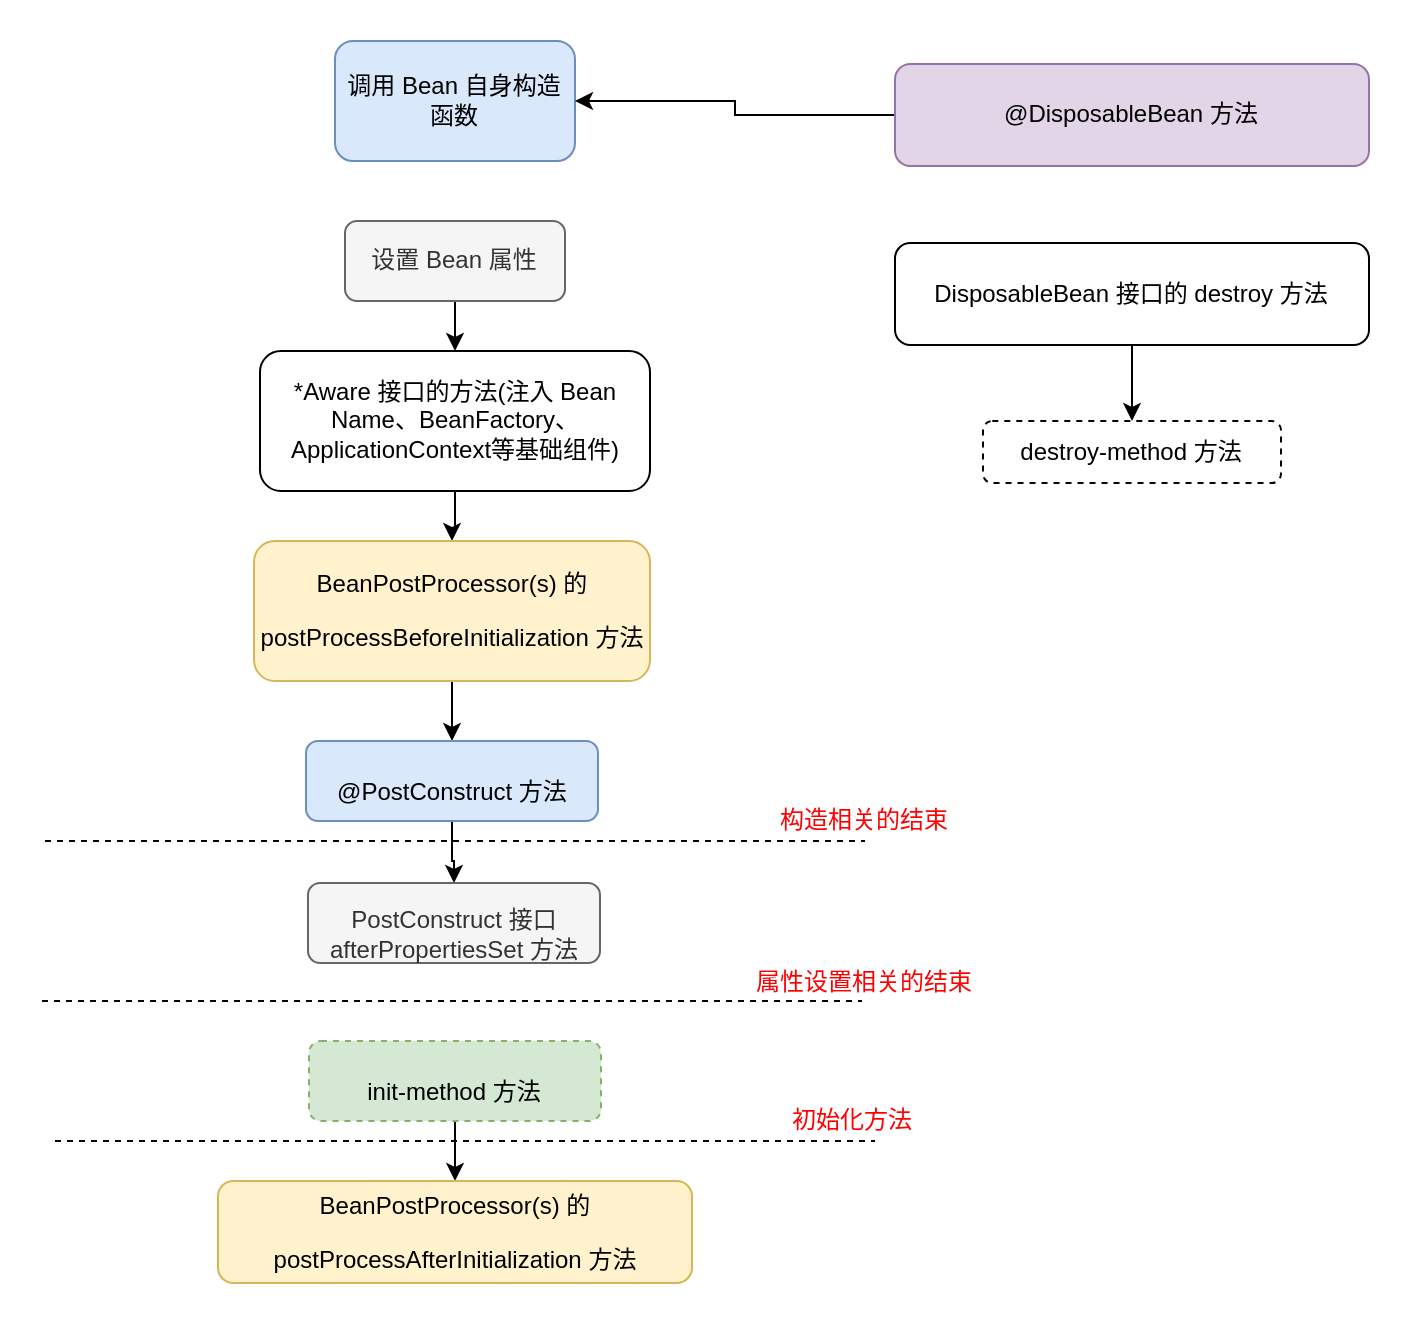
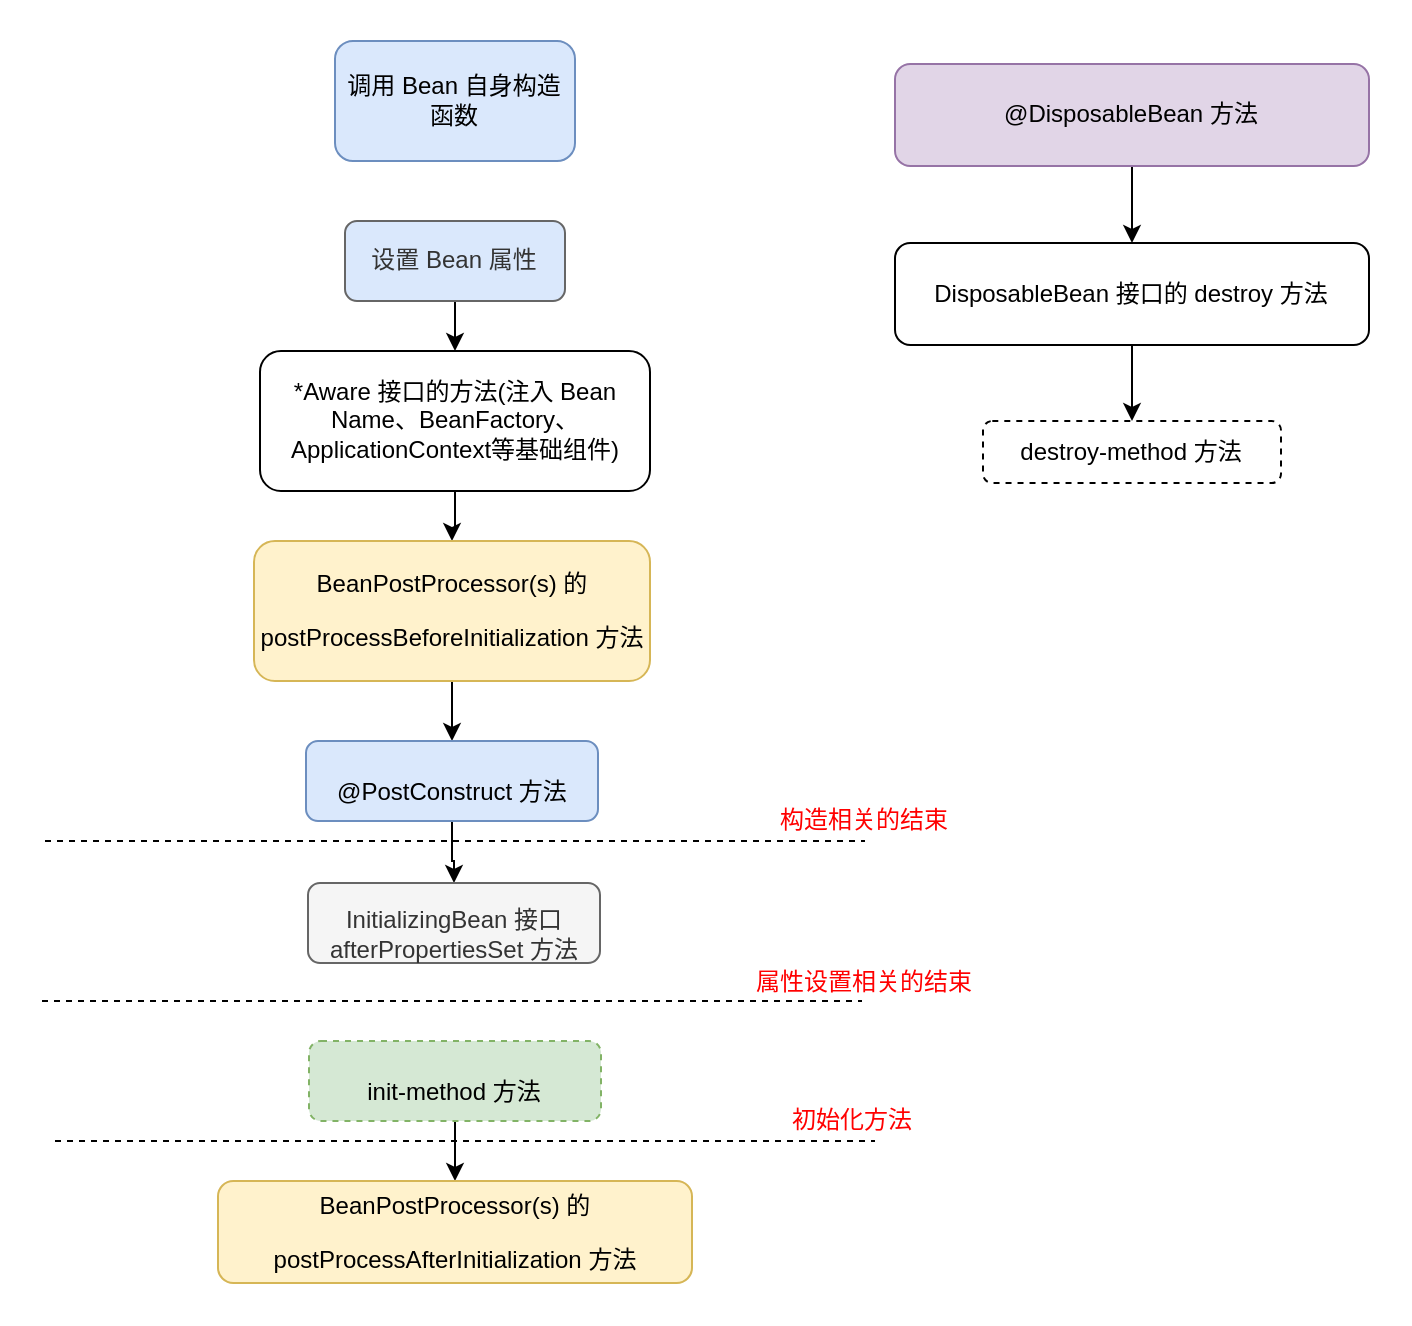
(735, 115) -> (1132, 201)
(455, 261) -> (455, 261)
(455, 923) -> (455, 923)
